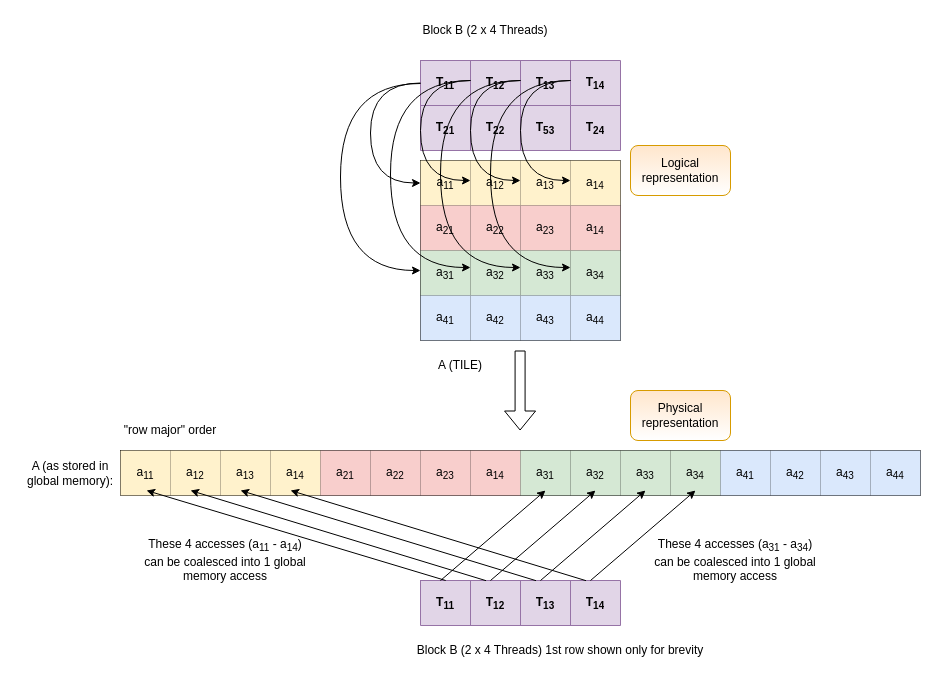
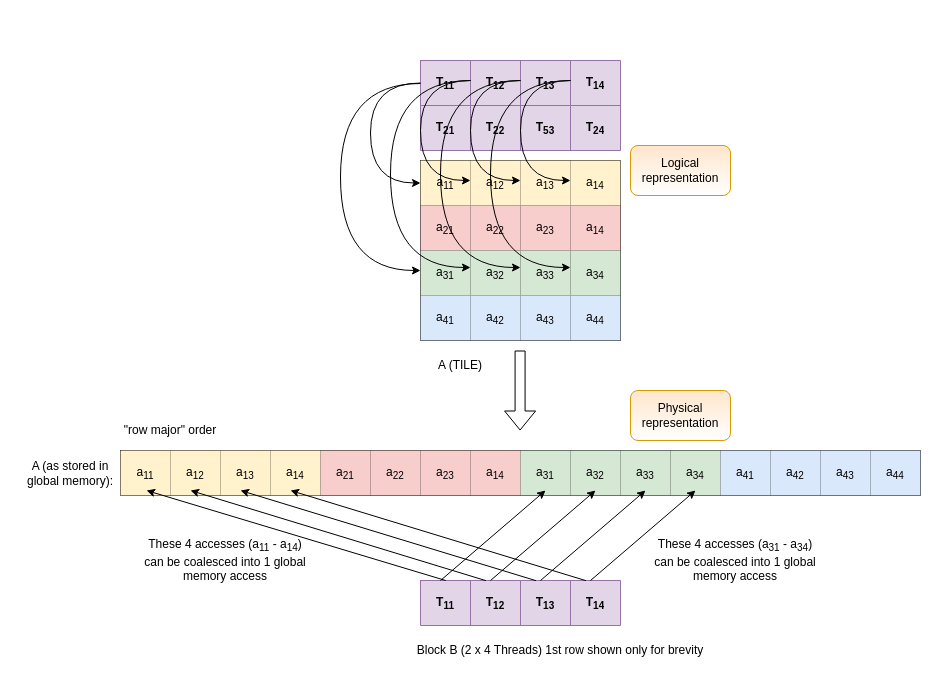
(486, 31) -> none
